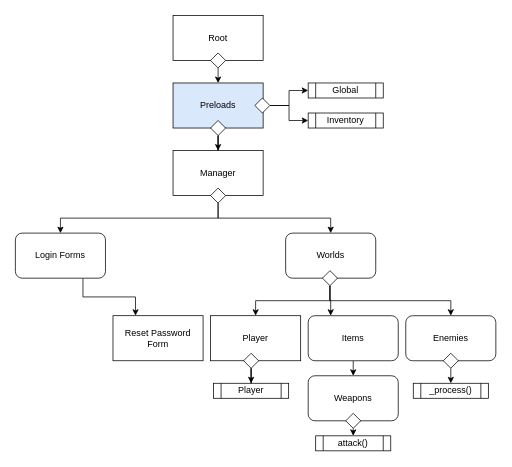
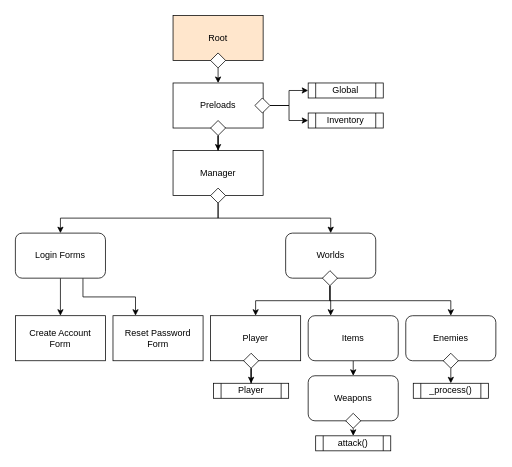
(218, 38) -> (218, 38)
(218, 105) -> (218, 105)
none -> (60, 294)
none -> (60, 338)
